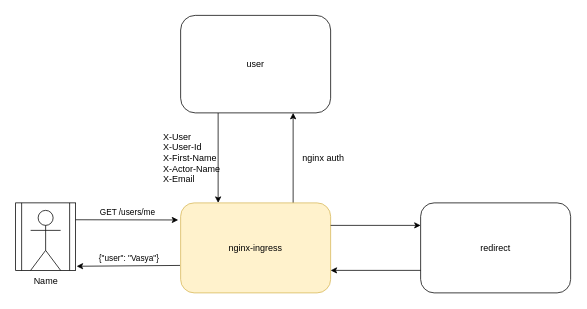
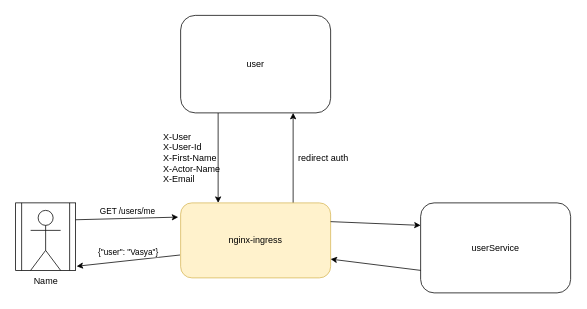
(323, 158) -> (323, 158)
(255, 248) -> (255, 240)
(495, 248) -> (495, 248)
